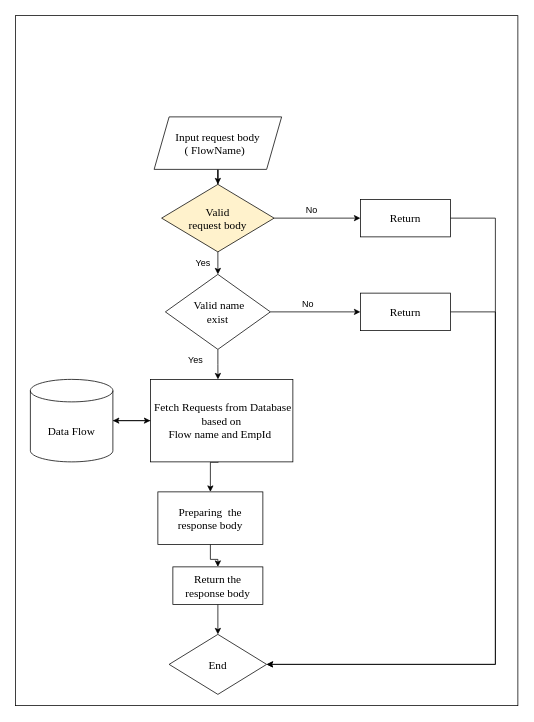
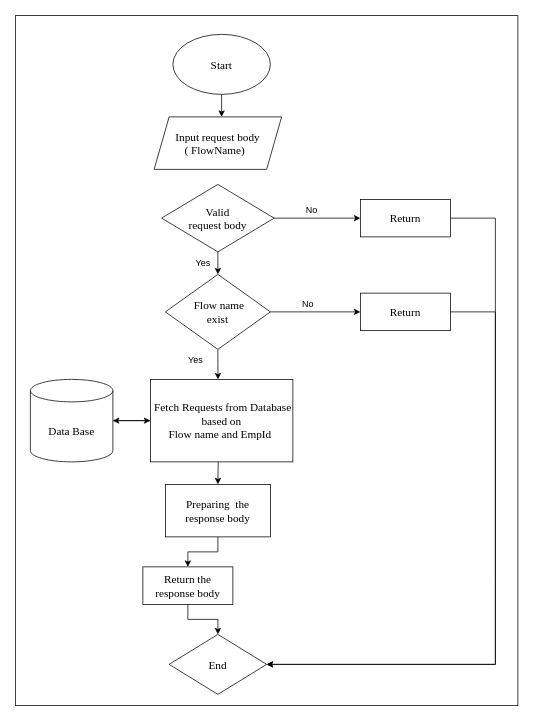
none -> (222, 64)
none -> (222, 102)
(218, 179) -> none
(218, 218) -> (218, 218)
(218, 312) -> (218, 312)
(72, 430) -> (72, 430)
(210, 518) -> (218, 510)
(218, 585) -> (188, 585)
